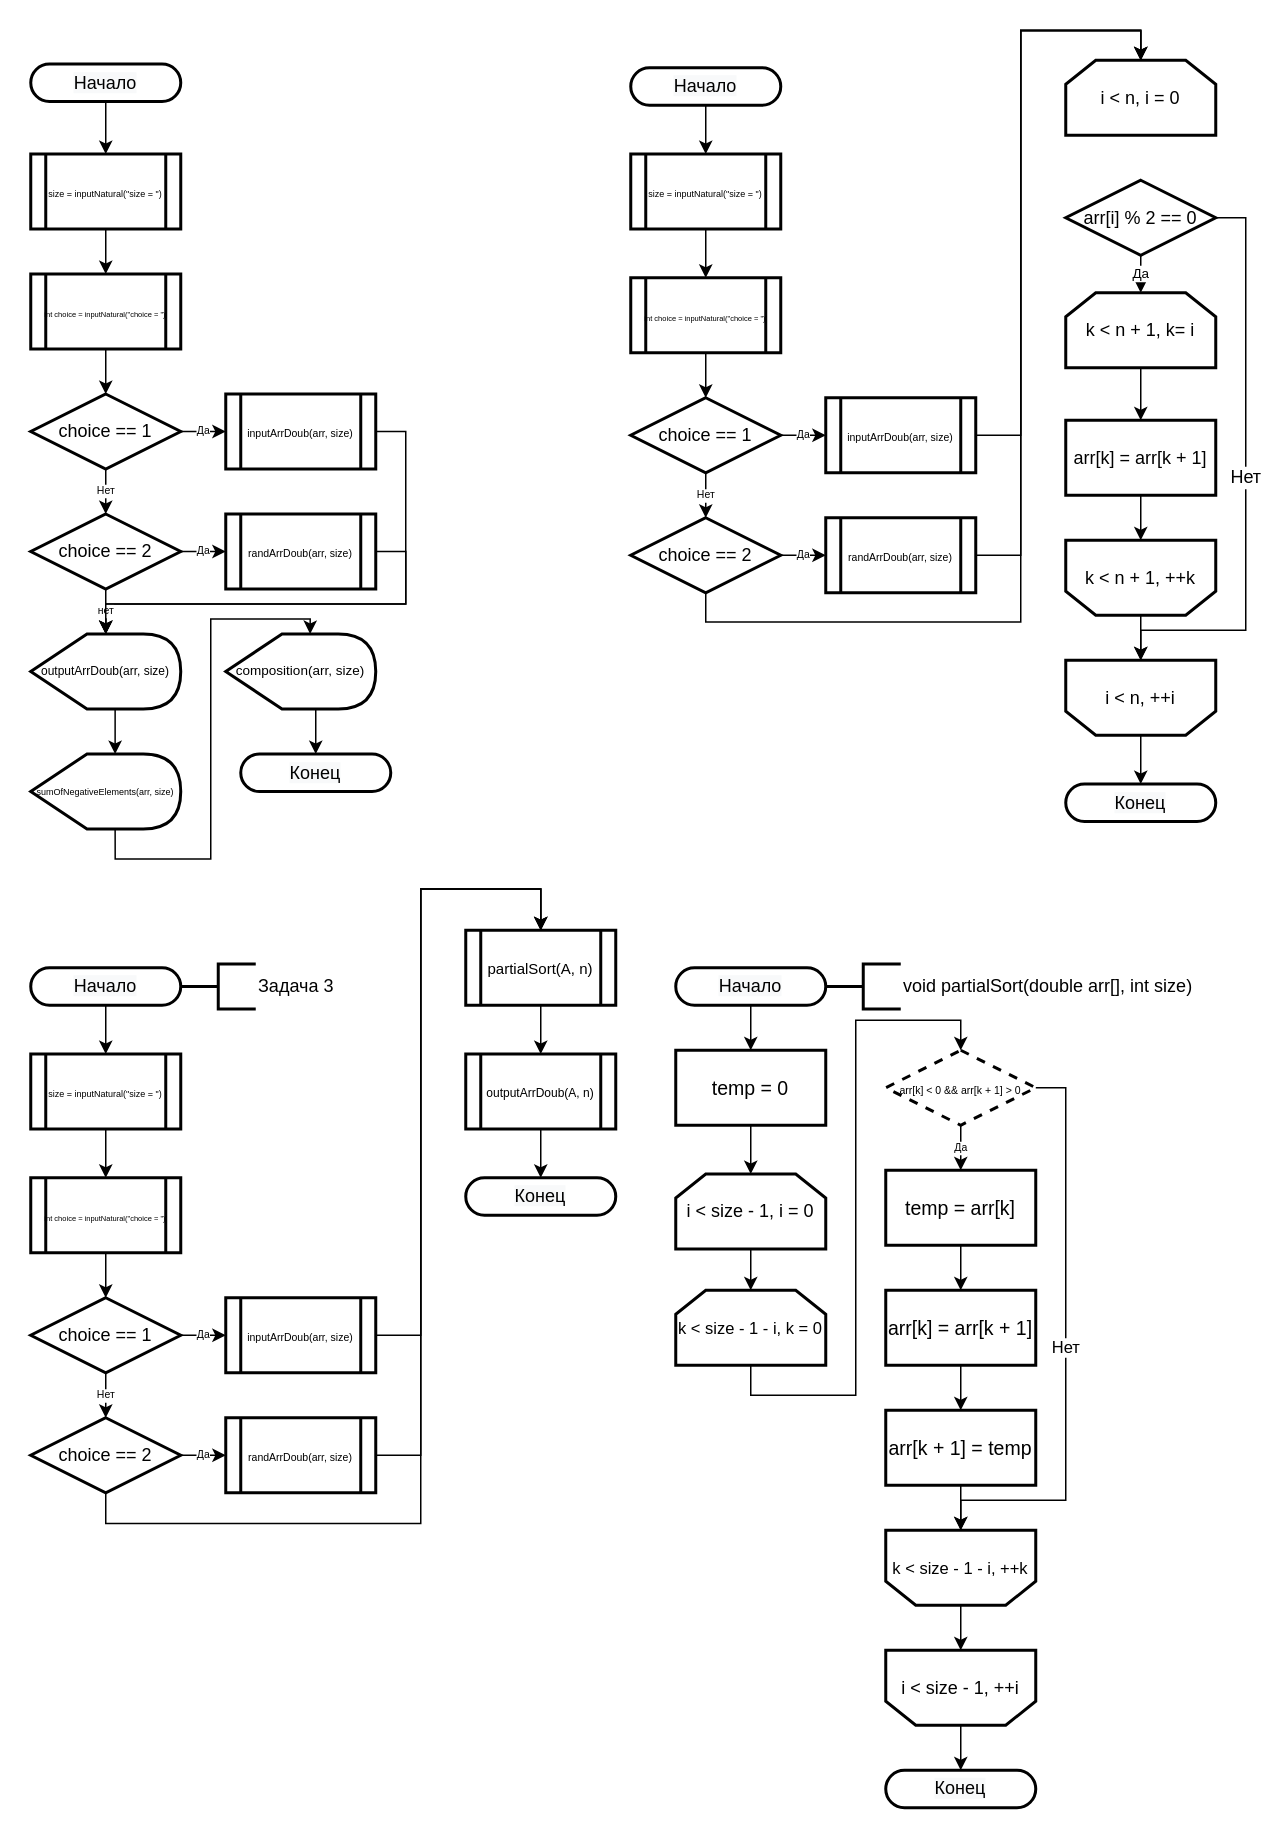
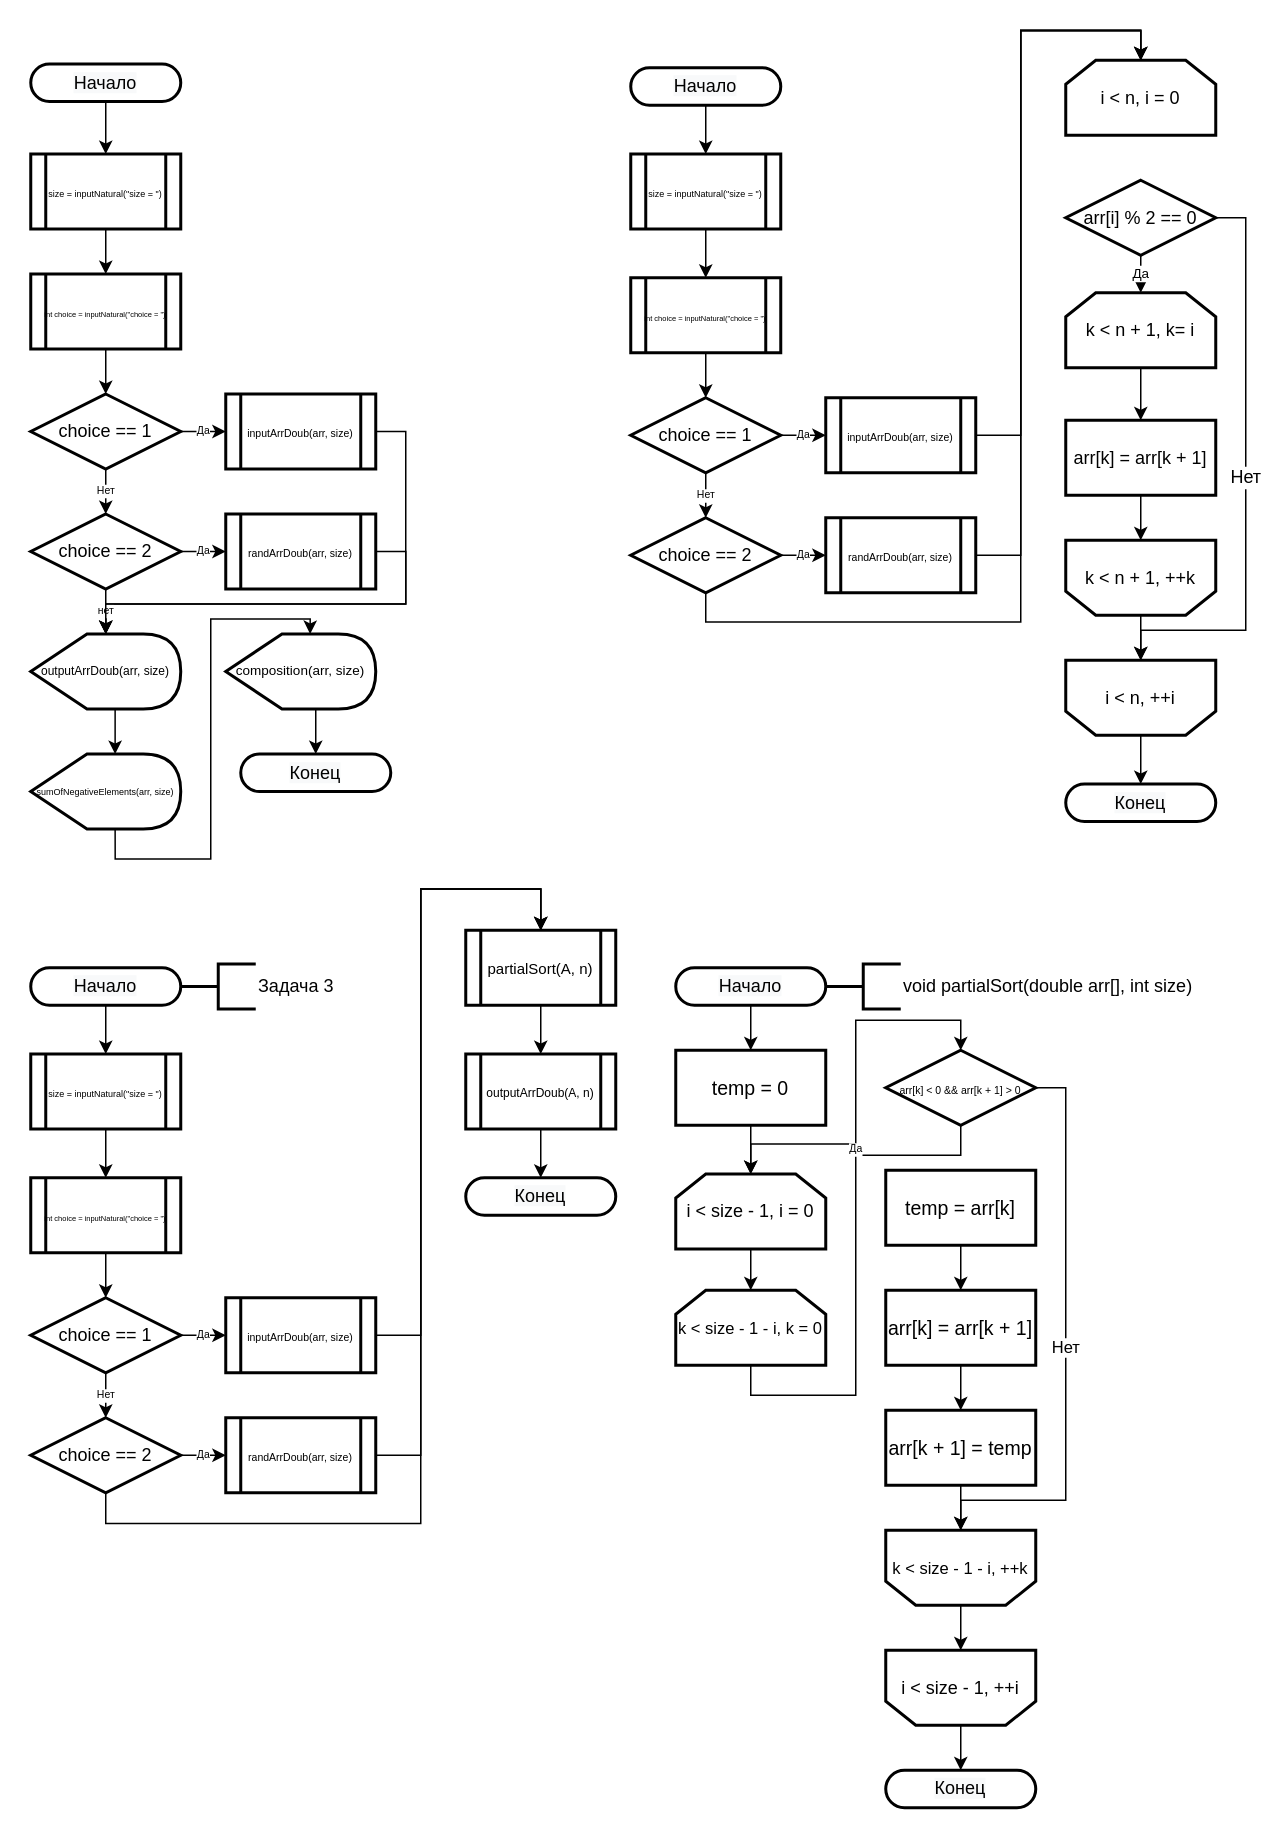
(961, 1088) -> (961, 1088)
(961, 1145) -> (917, 1155)
